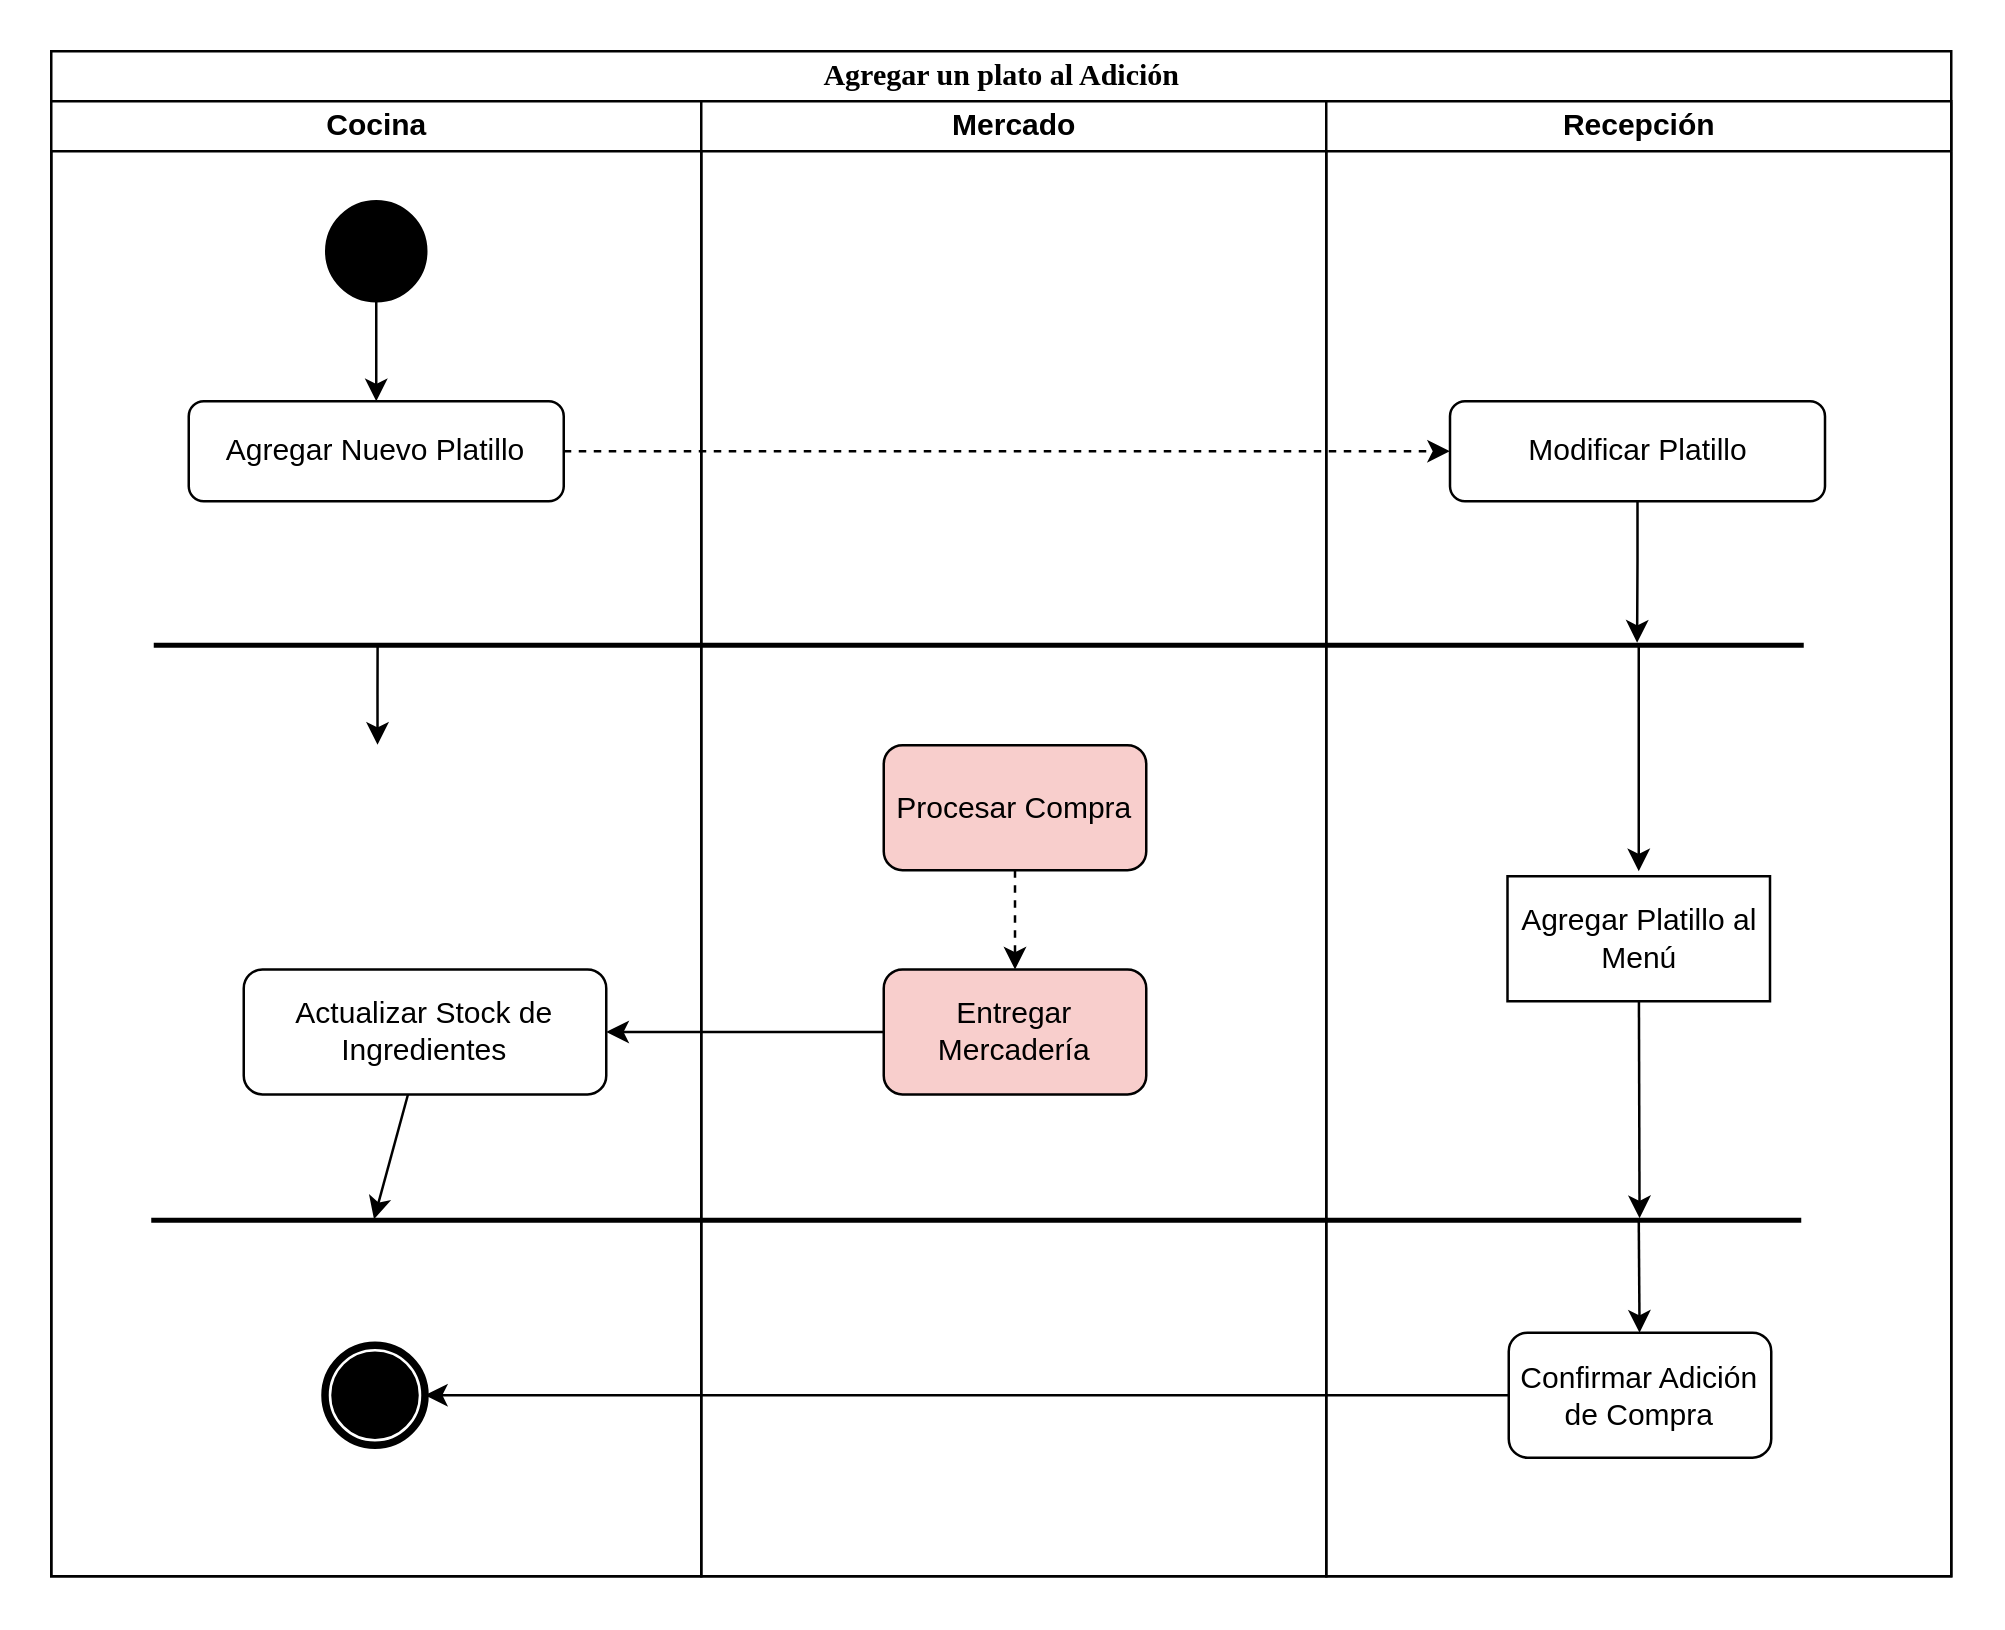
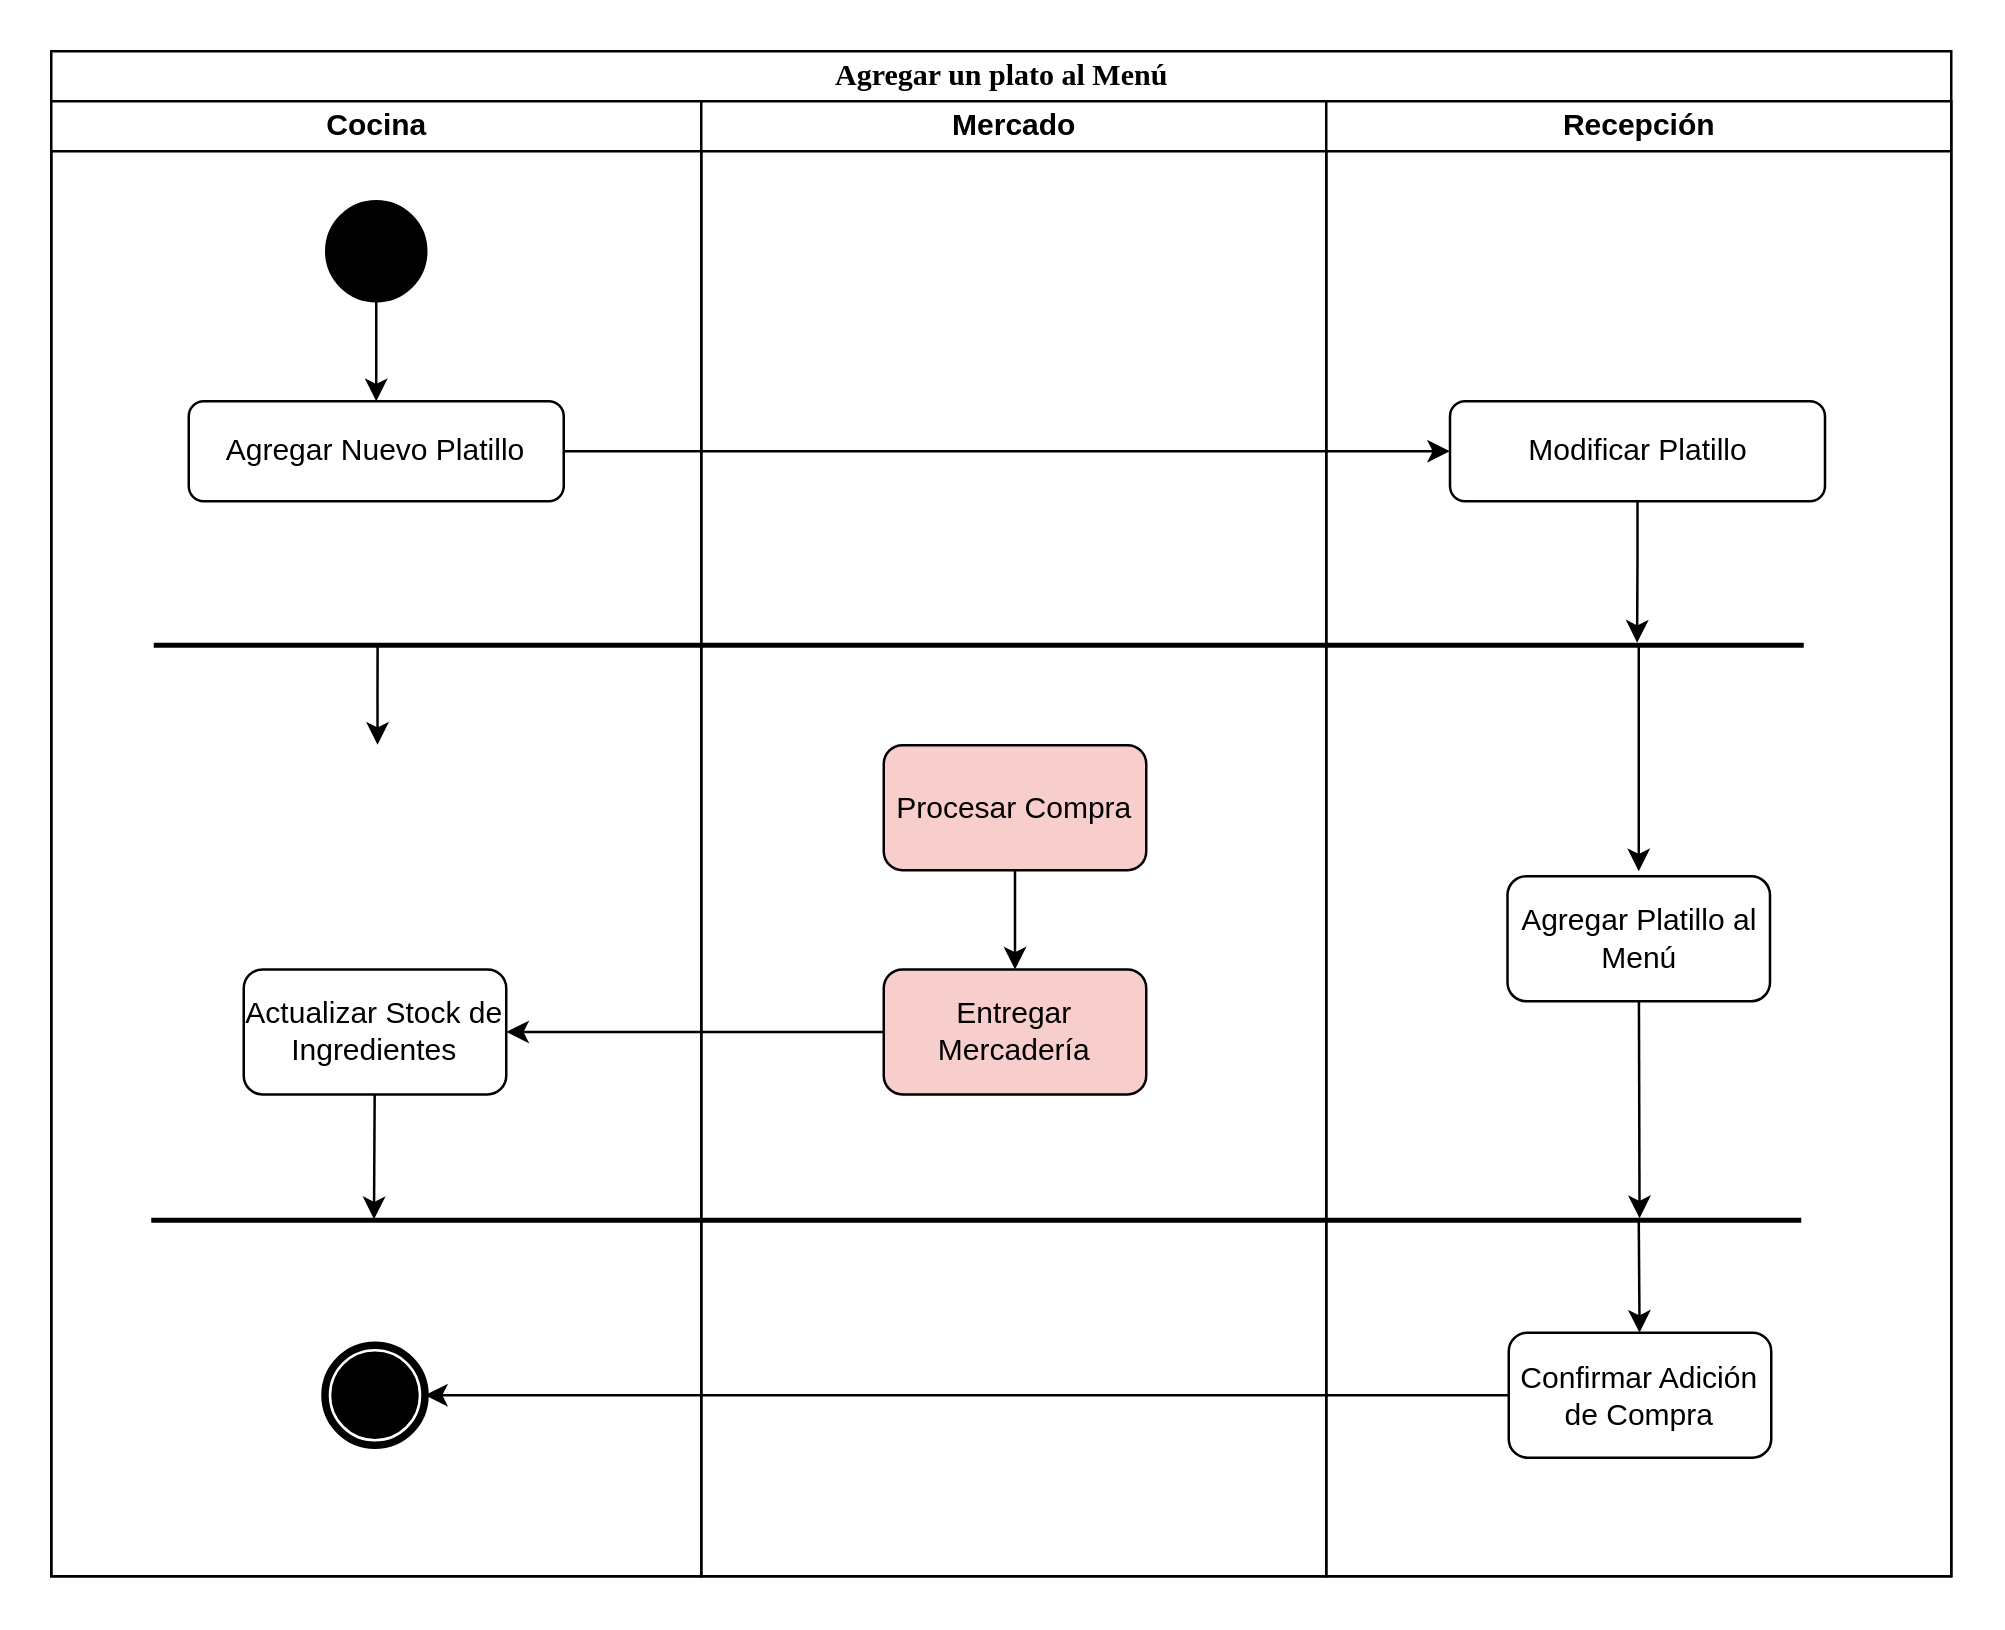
(1003, 76) -> (1003, 76)
(1013, 451) -> (1013, 451)
(1015, 911) -> (1015, 911)
(1639, 939) -> (1639, 939)
(425, 1032) -> (375, 1032)
